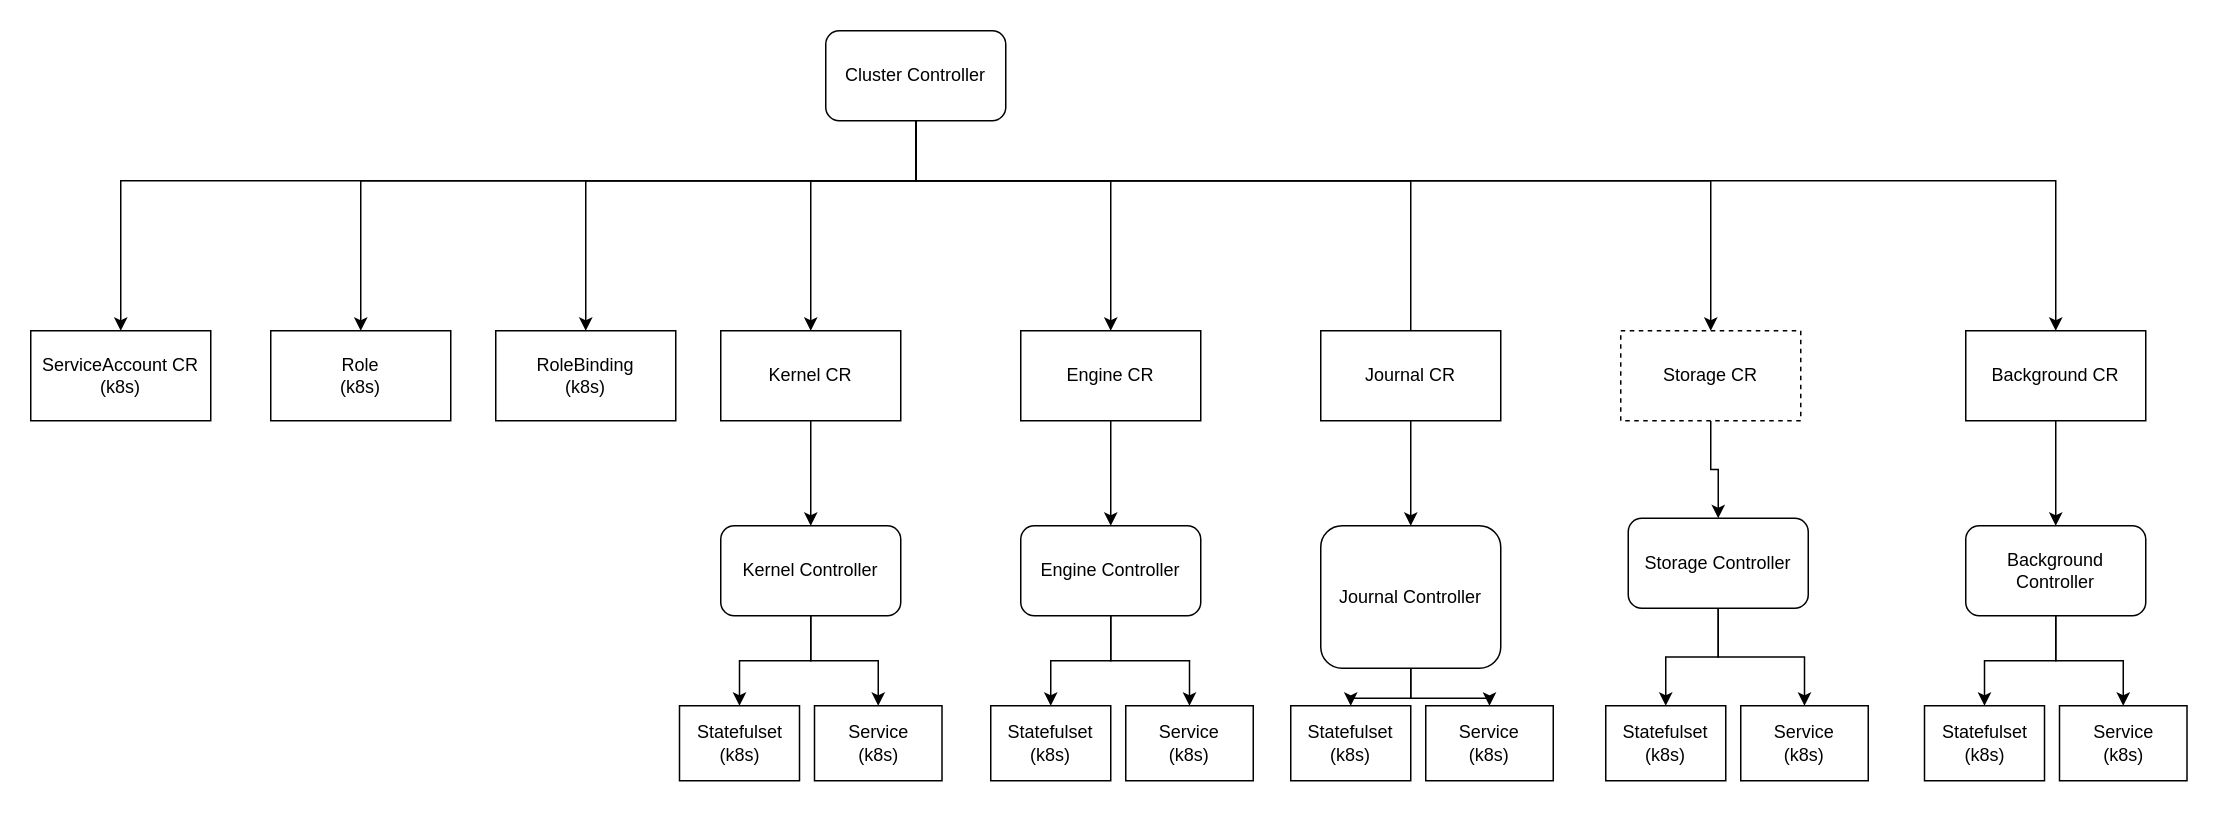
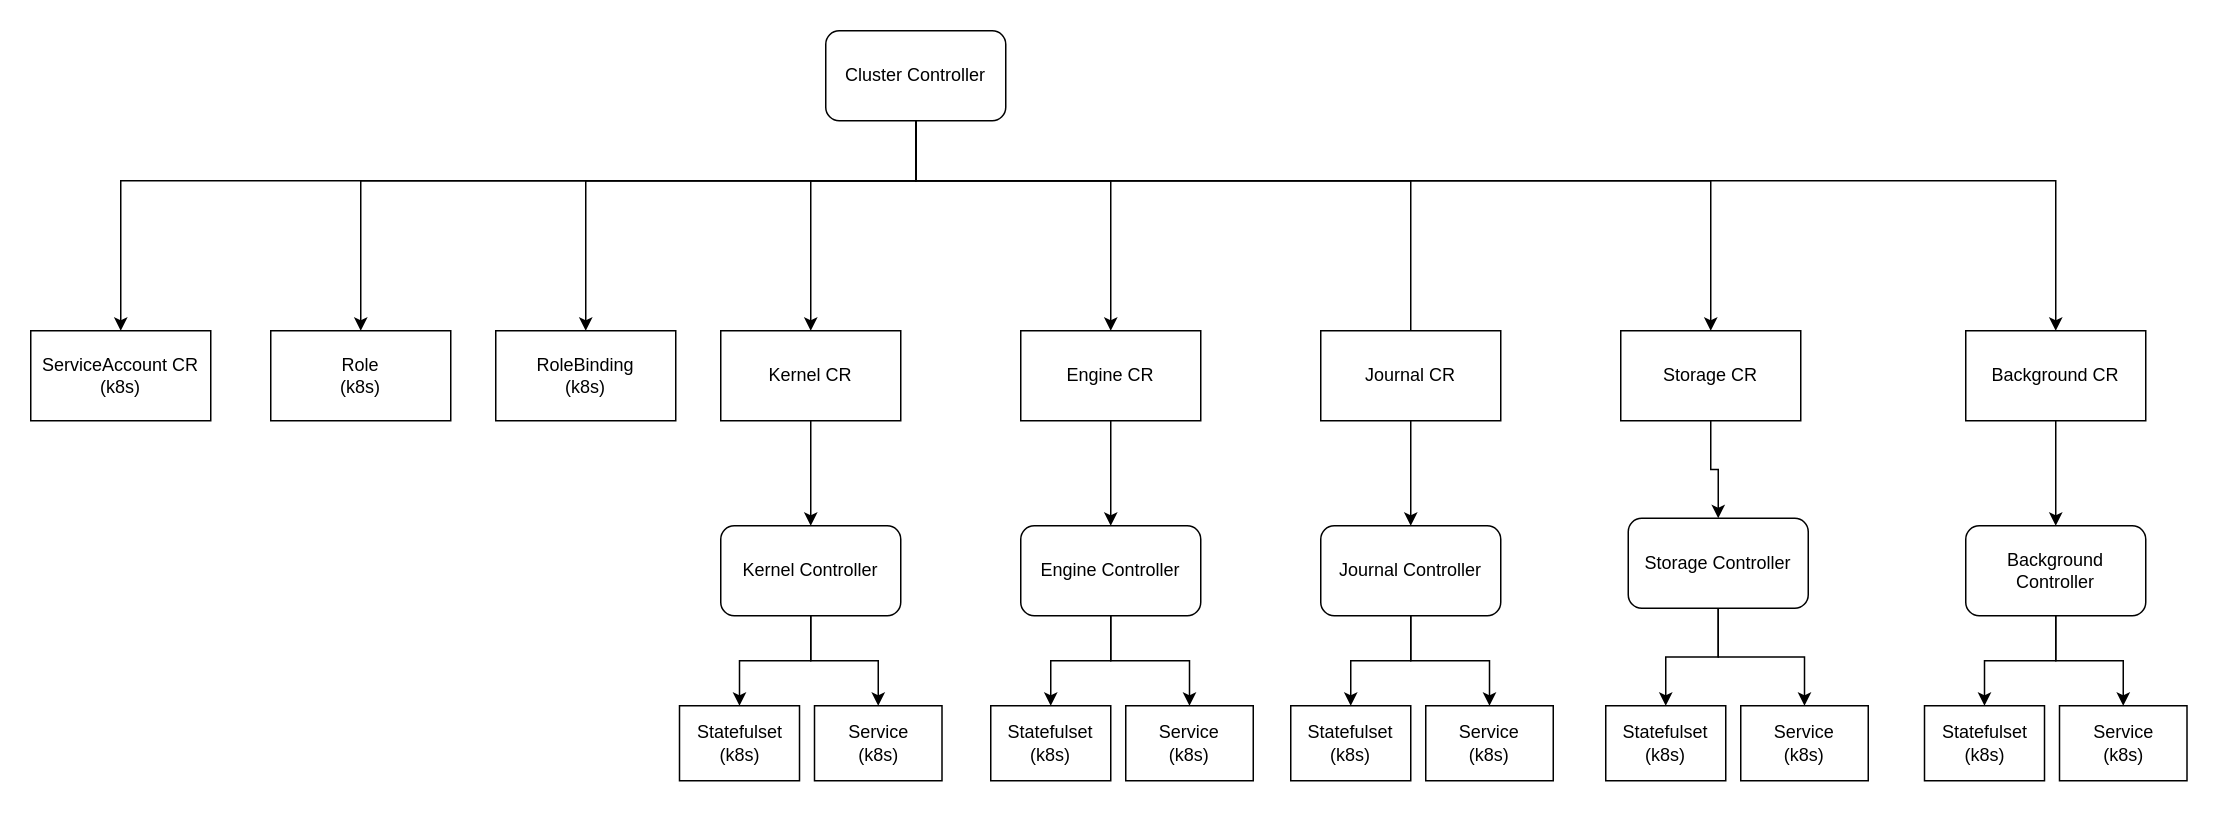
(1711, 376) -> (1711, 376)
(1411, 597) -> (1411, 571)
